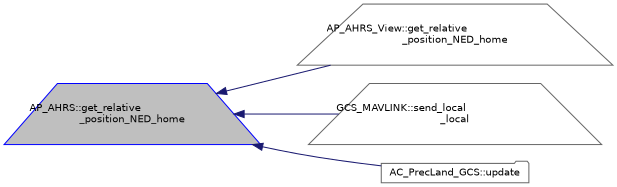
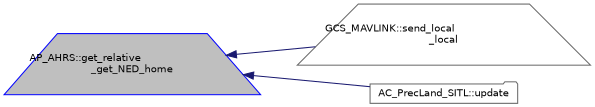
(455, 35) -> none
(132, 114) -> (132, 64)
(455, 173) -> (444, 94)
